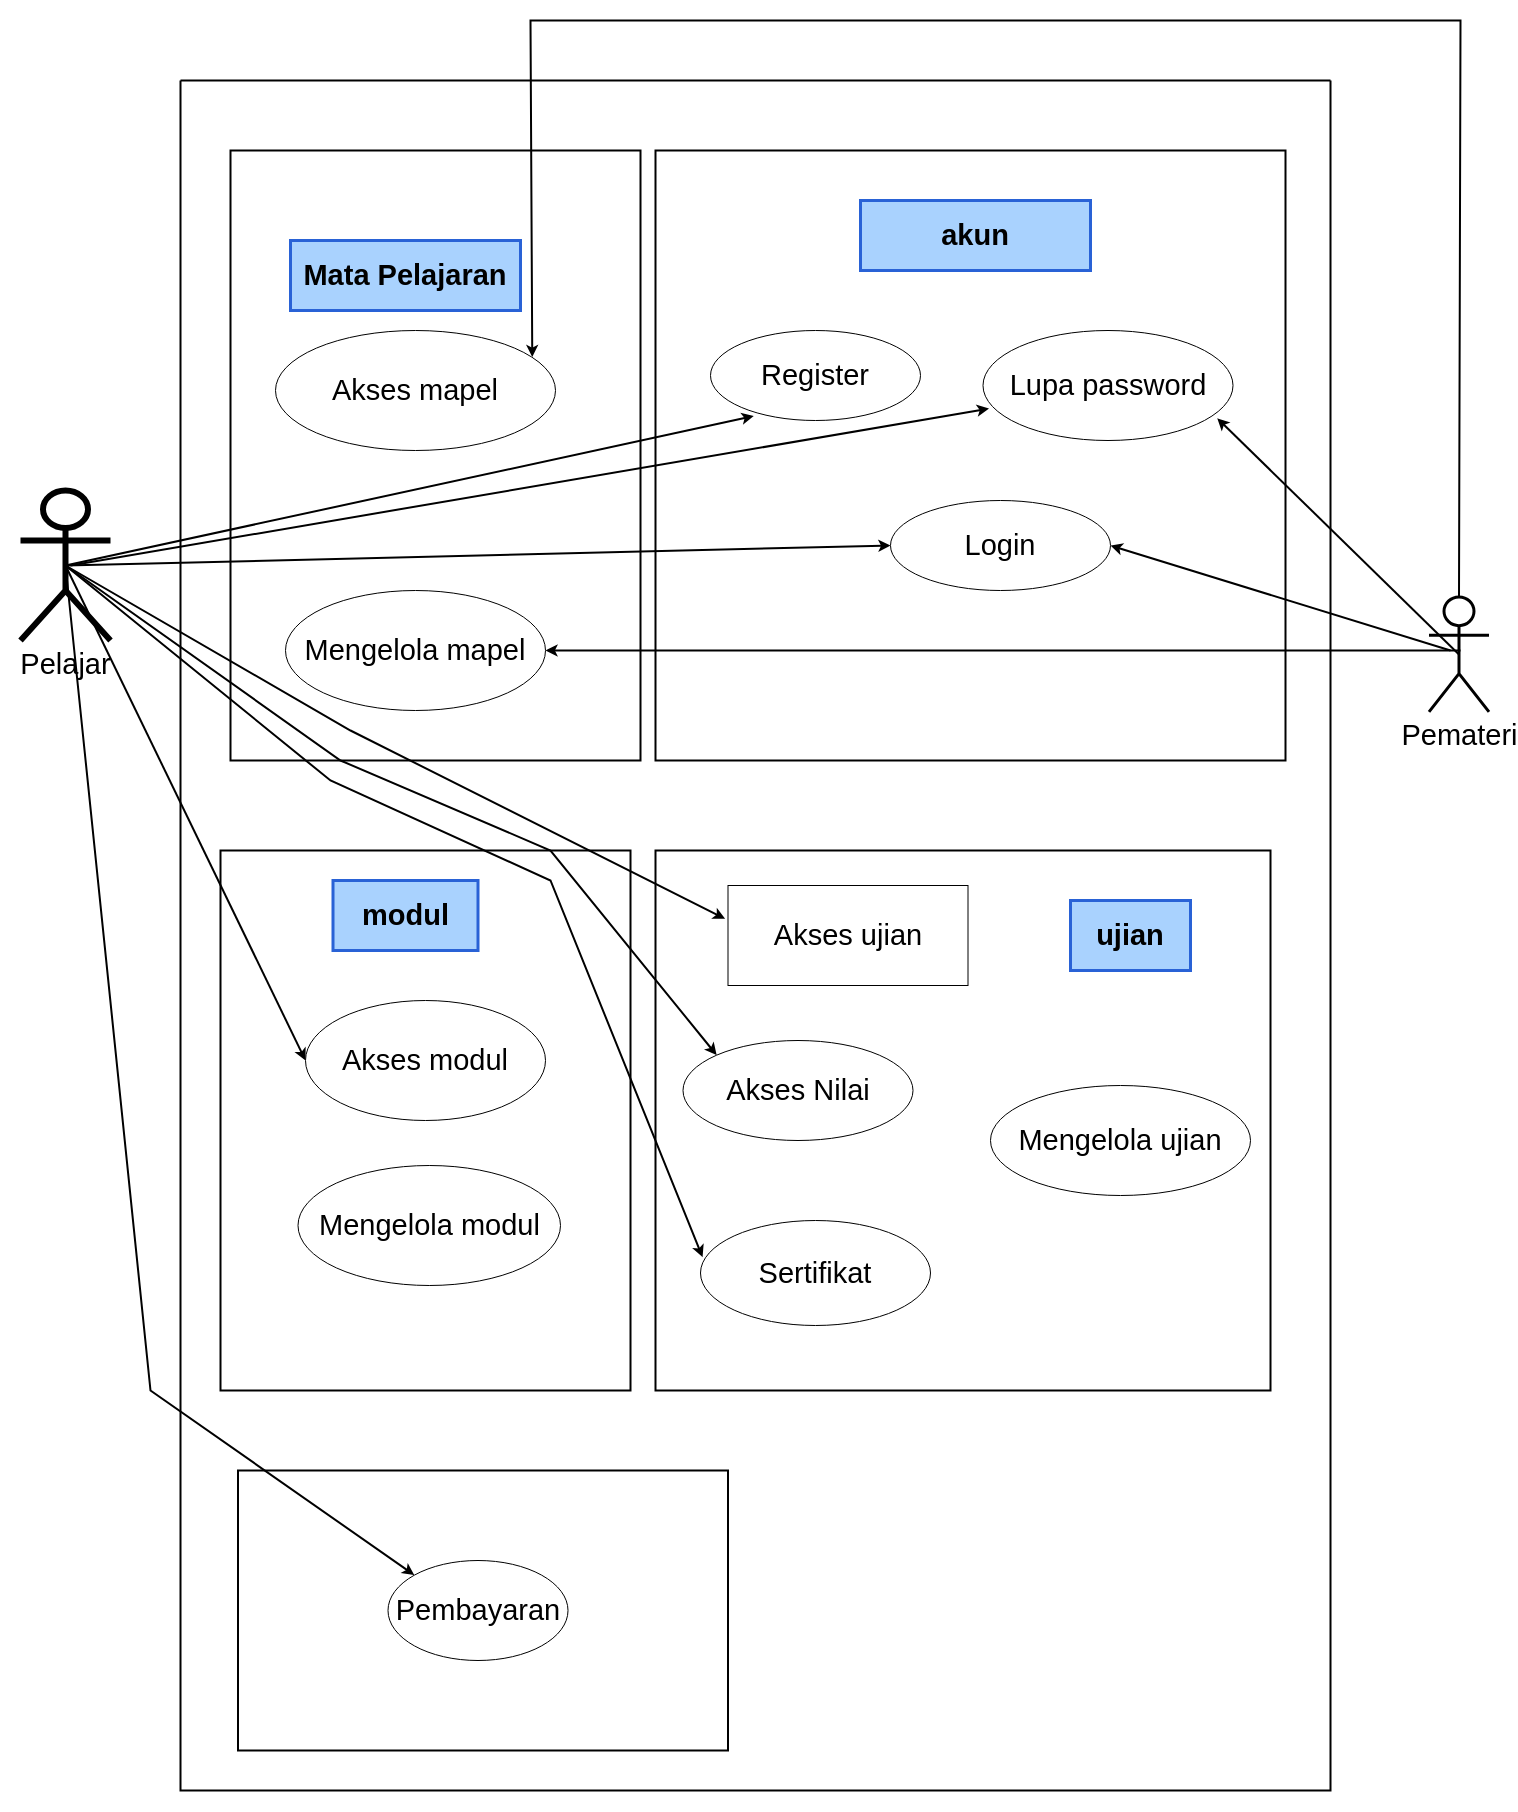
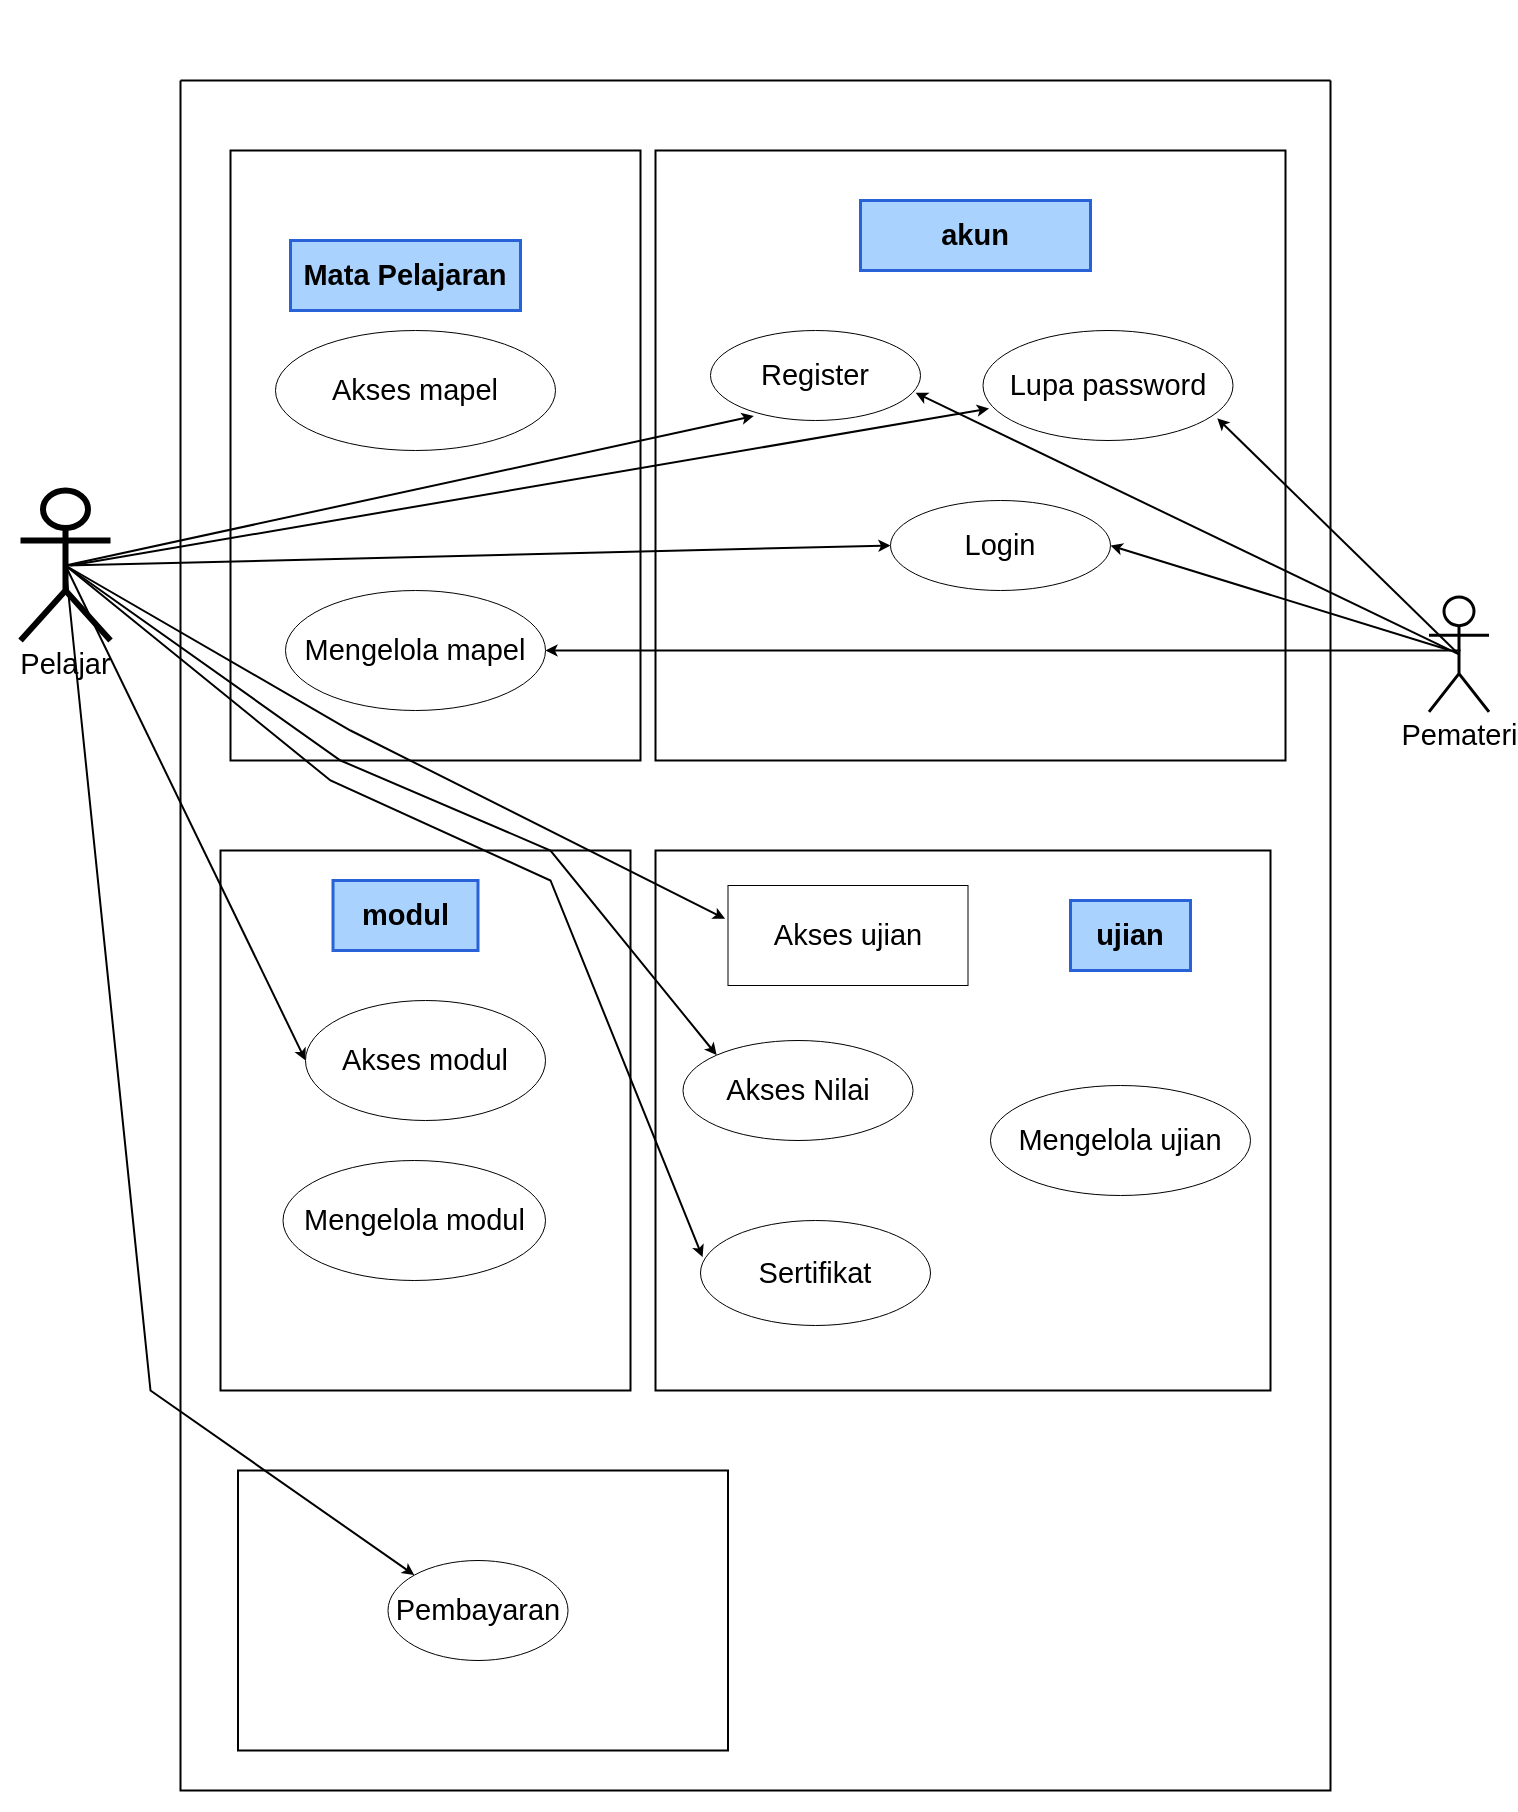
(1120, 21) -> none
none -> (1184, 522)
(429, 1226) -> (414, 1221)
